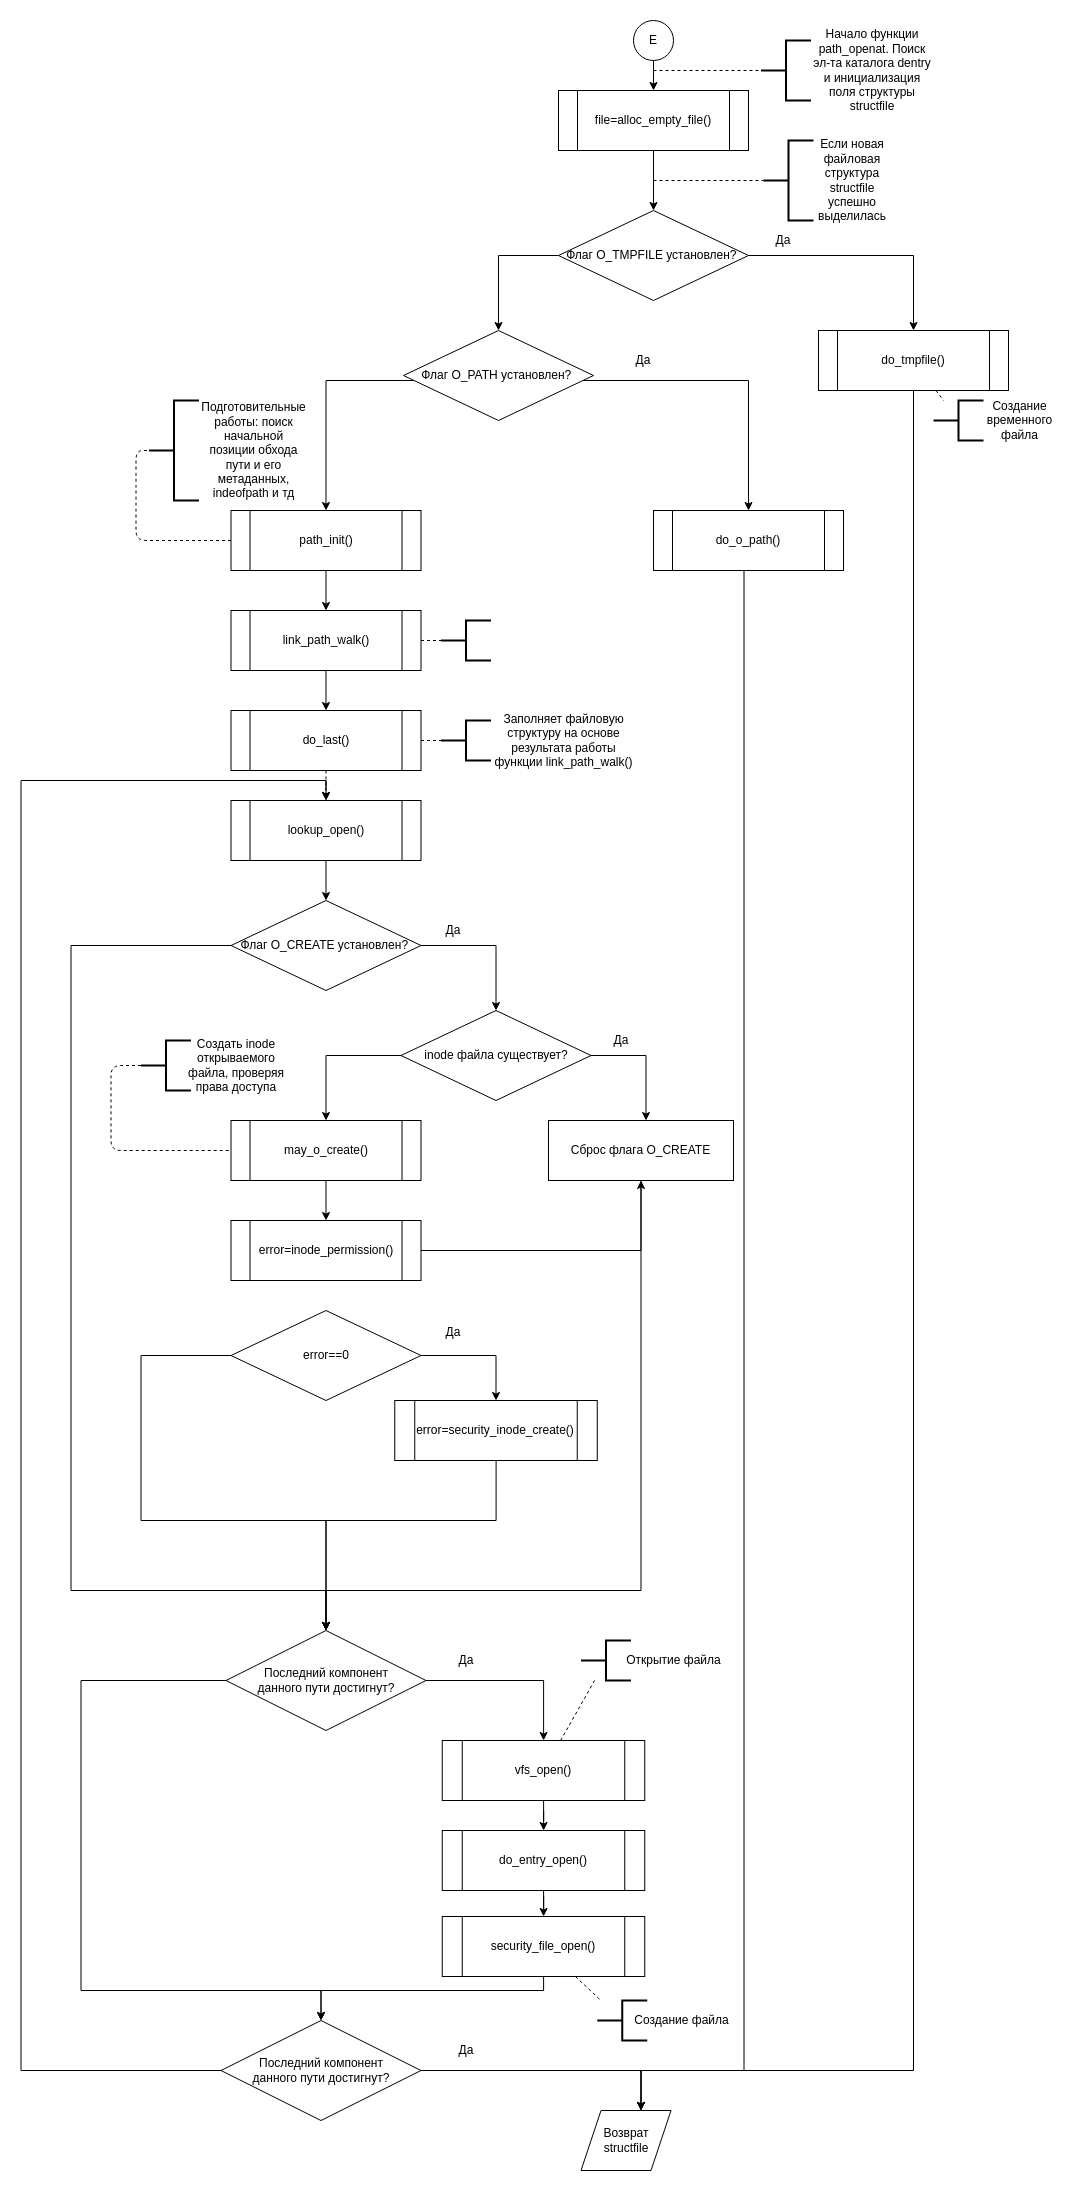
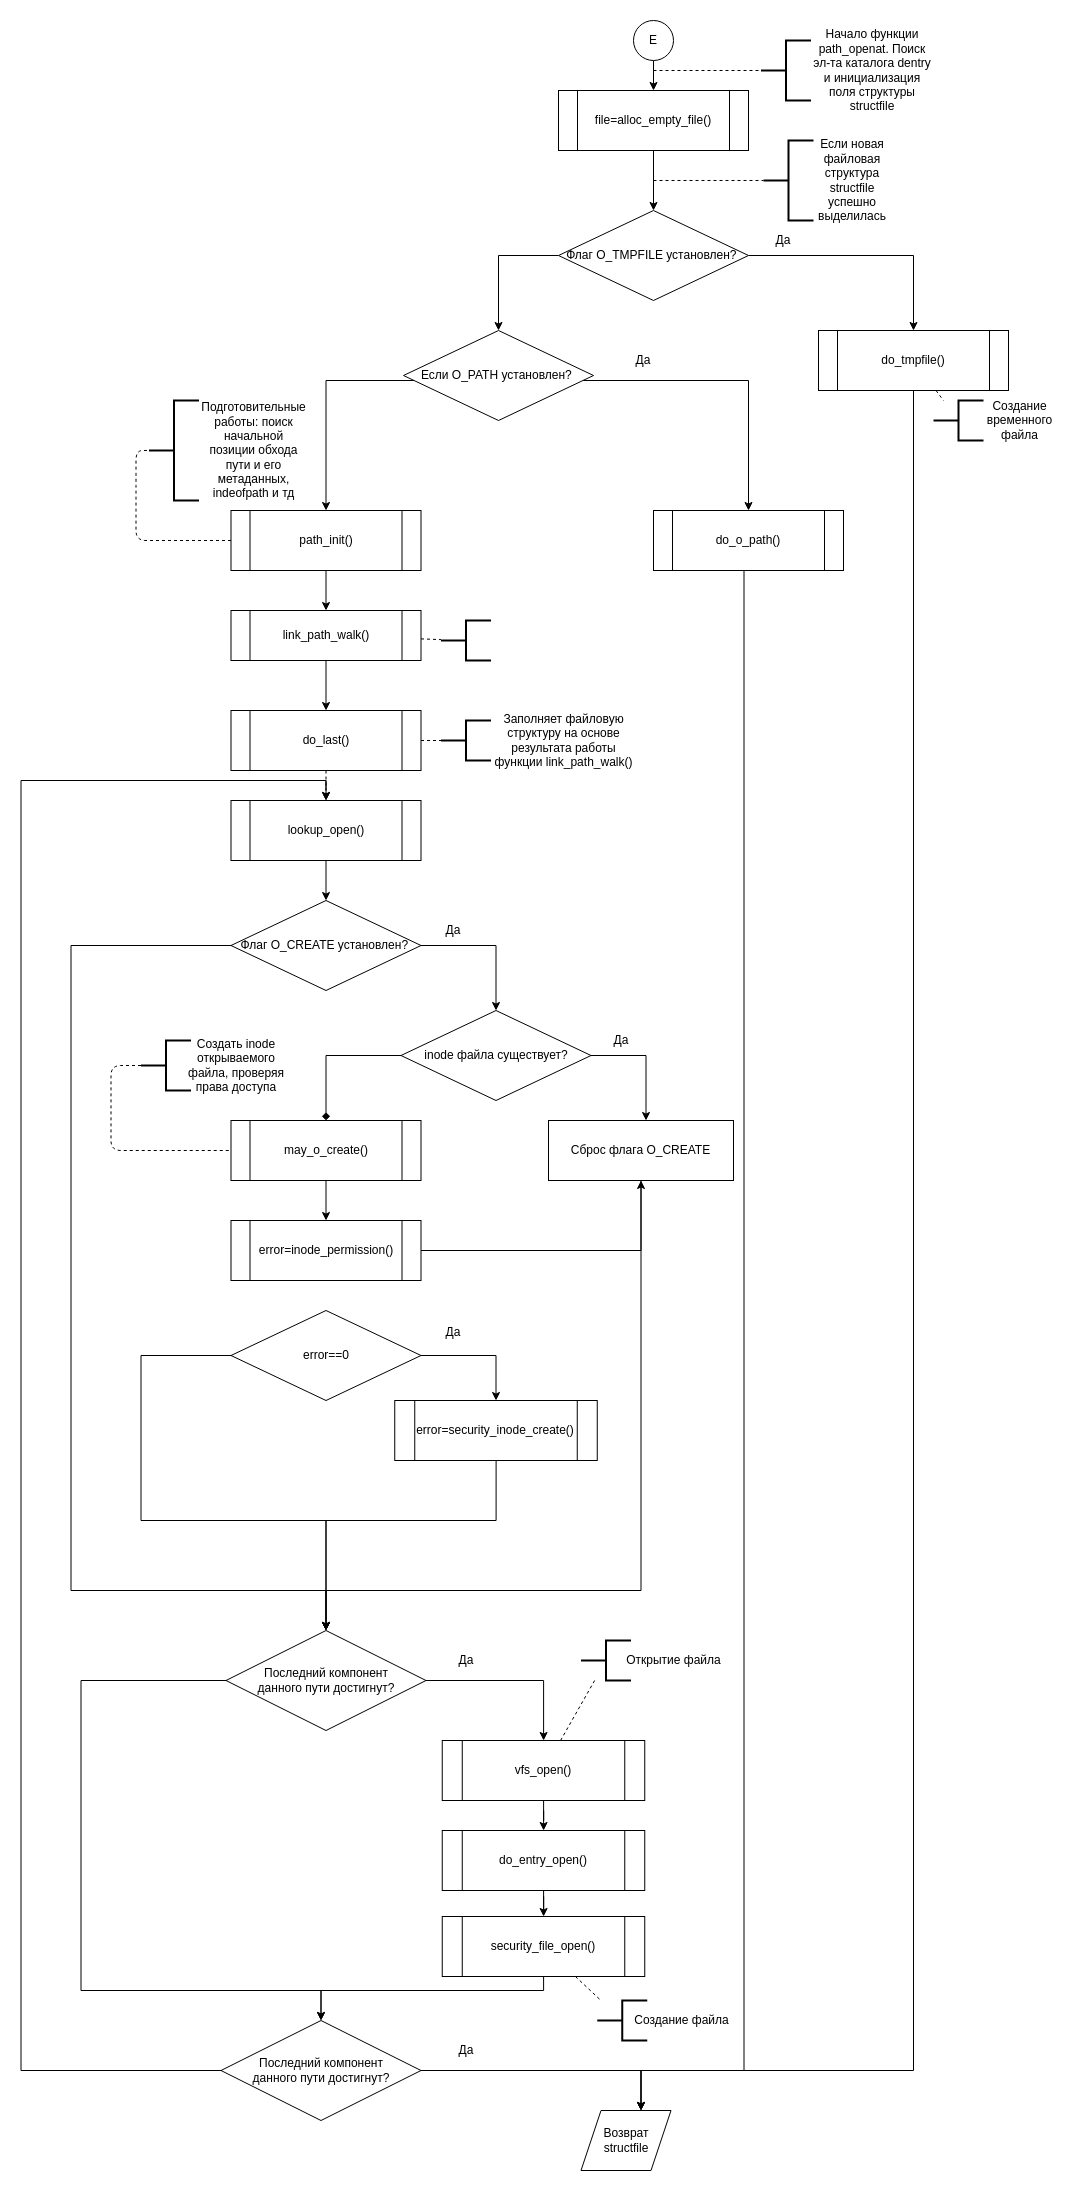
(499, 376) -> (499, 376)
(326, 641) -> (326, 636)
(326, 1112) -> (326, 1111)
